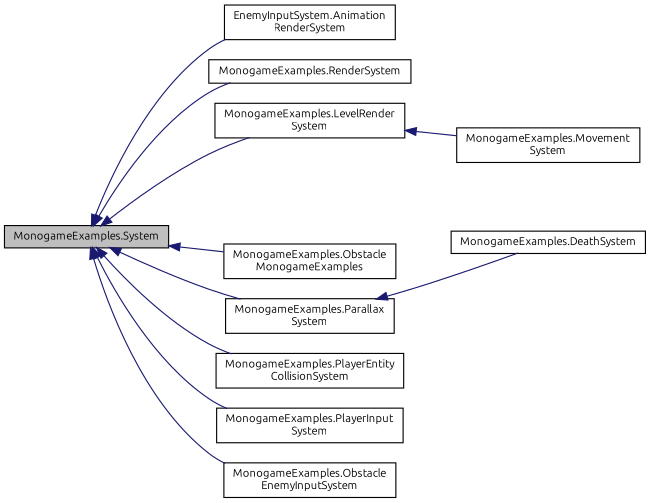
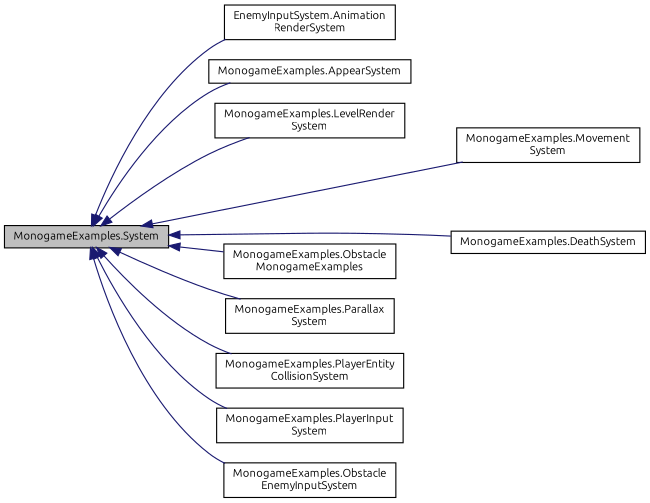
(310, 71) -> (310, 71)
(436, 134) -> (308, 193)
(453, 276) -> (315, 233)
